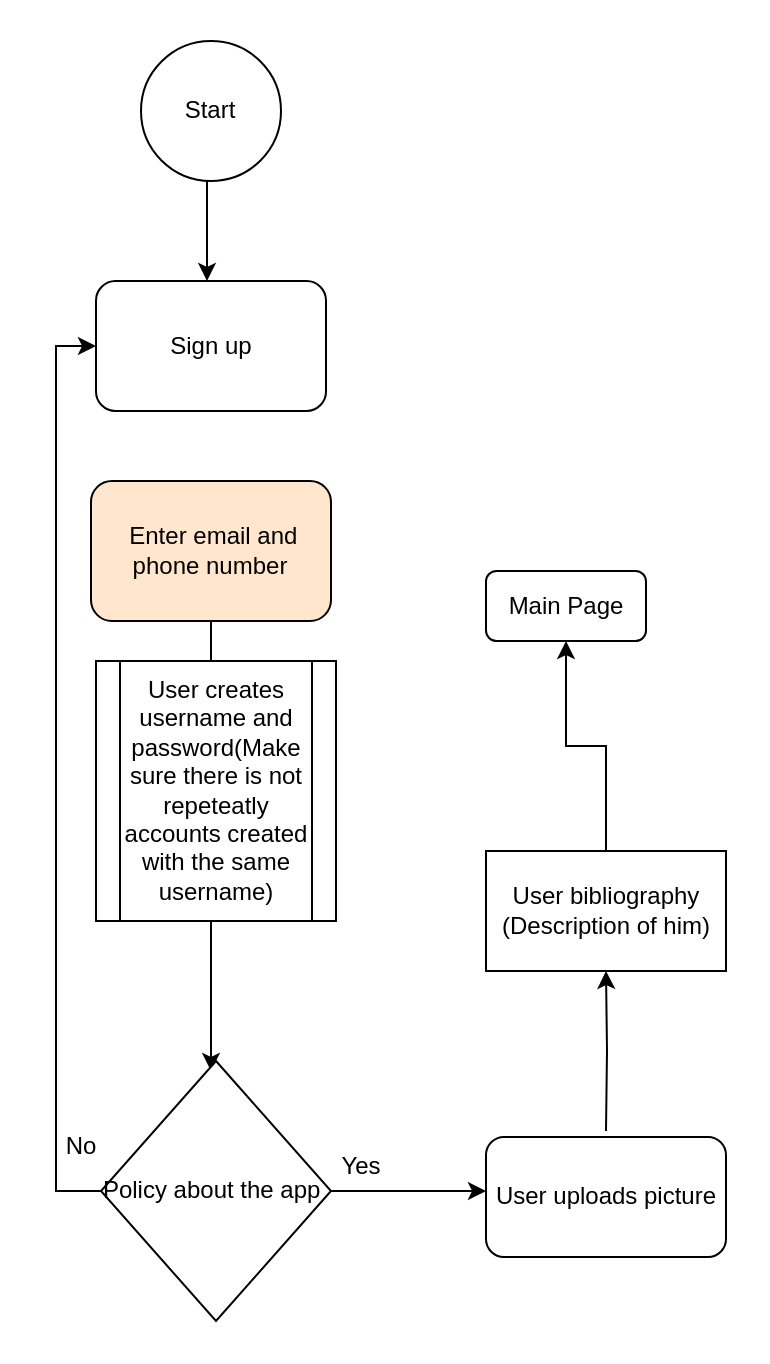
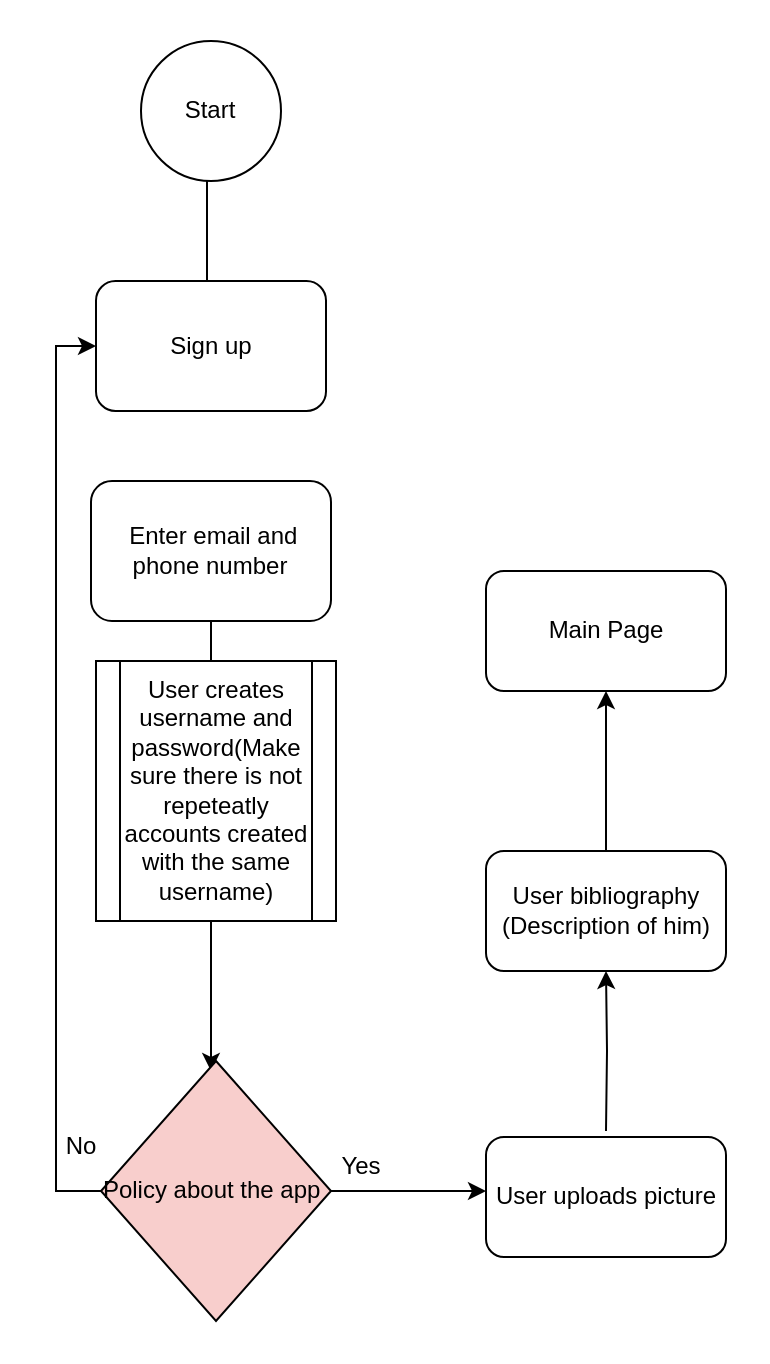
(207, 266) -> (207, 271)
(211, 551) -> (211, 551)
(566, 606) -> (606, 631)
(606, 911) -> (606, 911)
(216, 1191) -> (216, 1191)
